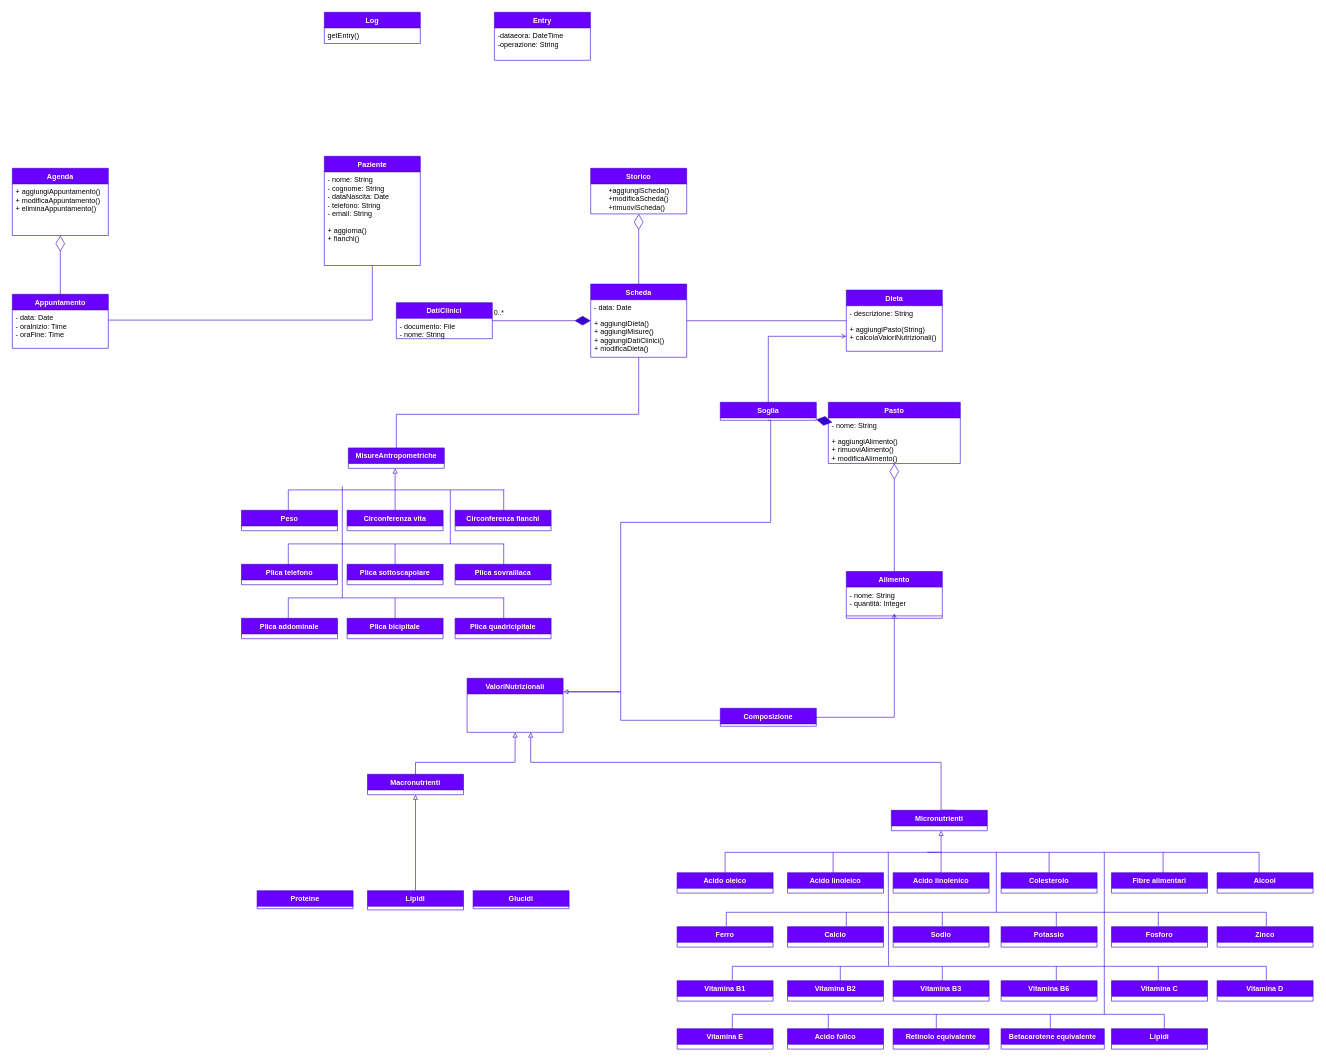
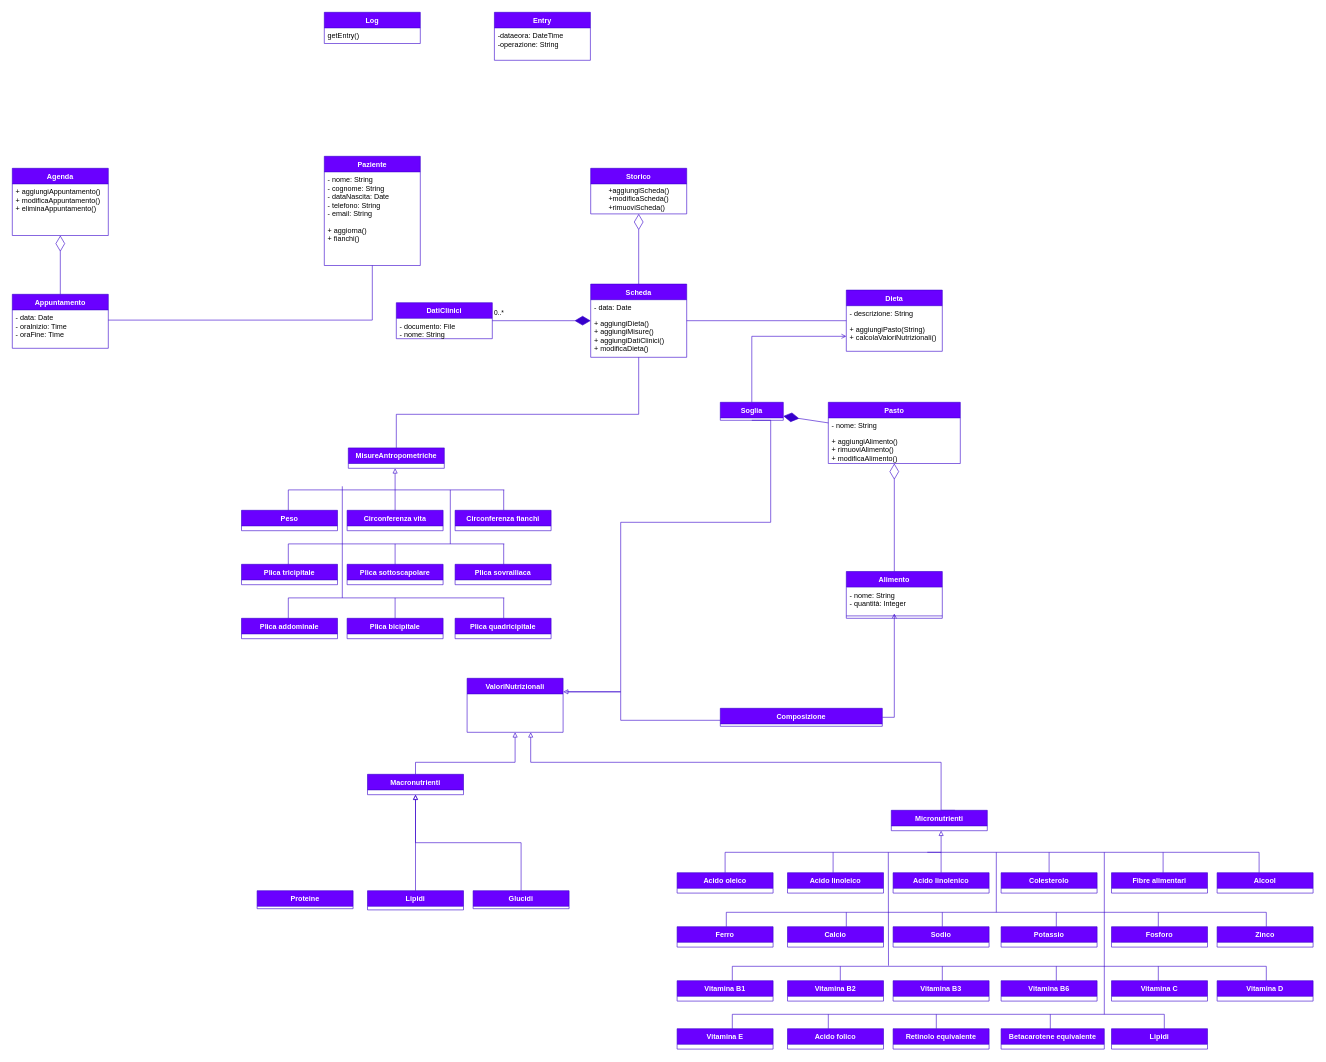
(768, 411) -> (752, 411)
(289, 572) -> (289, 572)
(768, 717) -> (801, 717)
none -> (493, 843)
